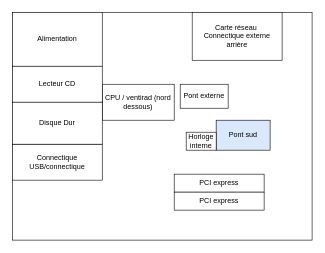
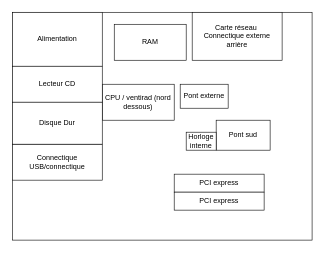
none -> (150, 42)
(243, 135) -> (243, 135)
